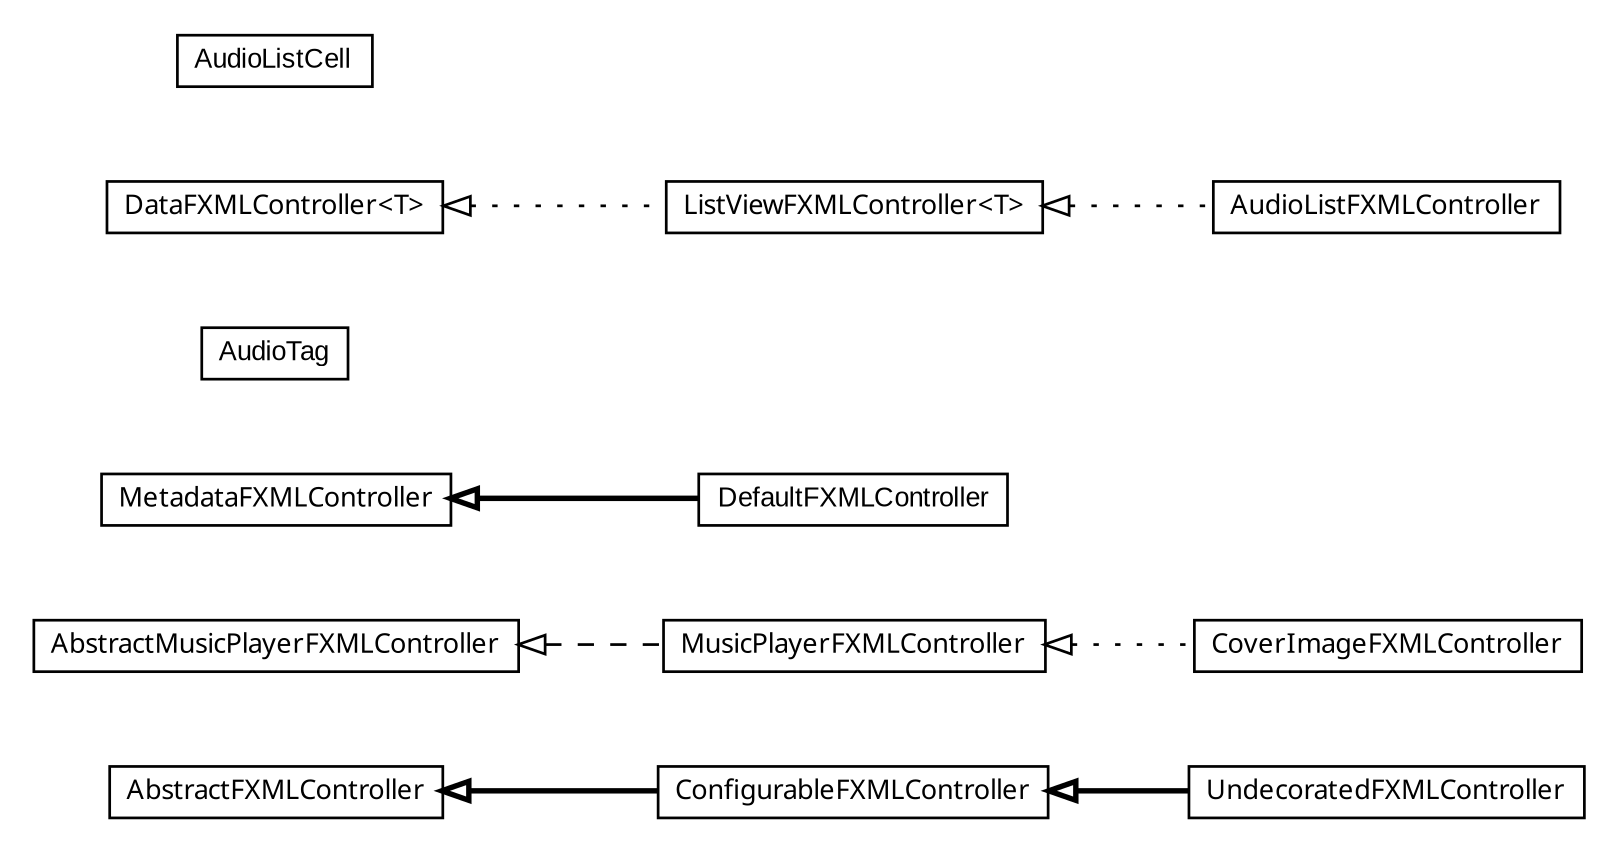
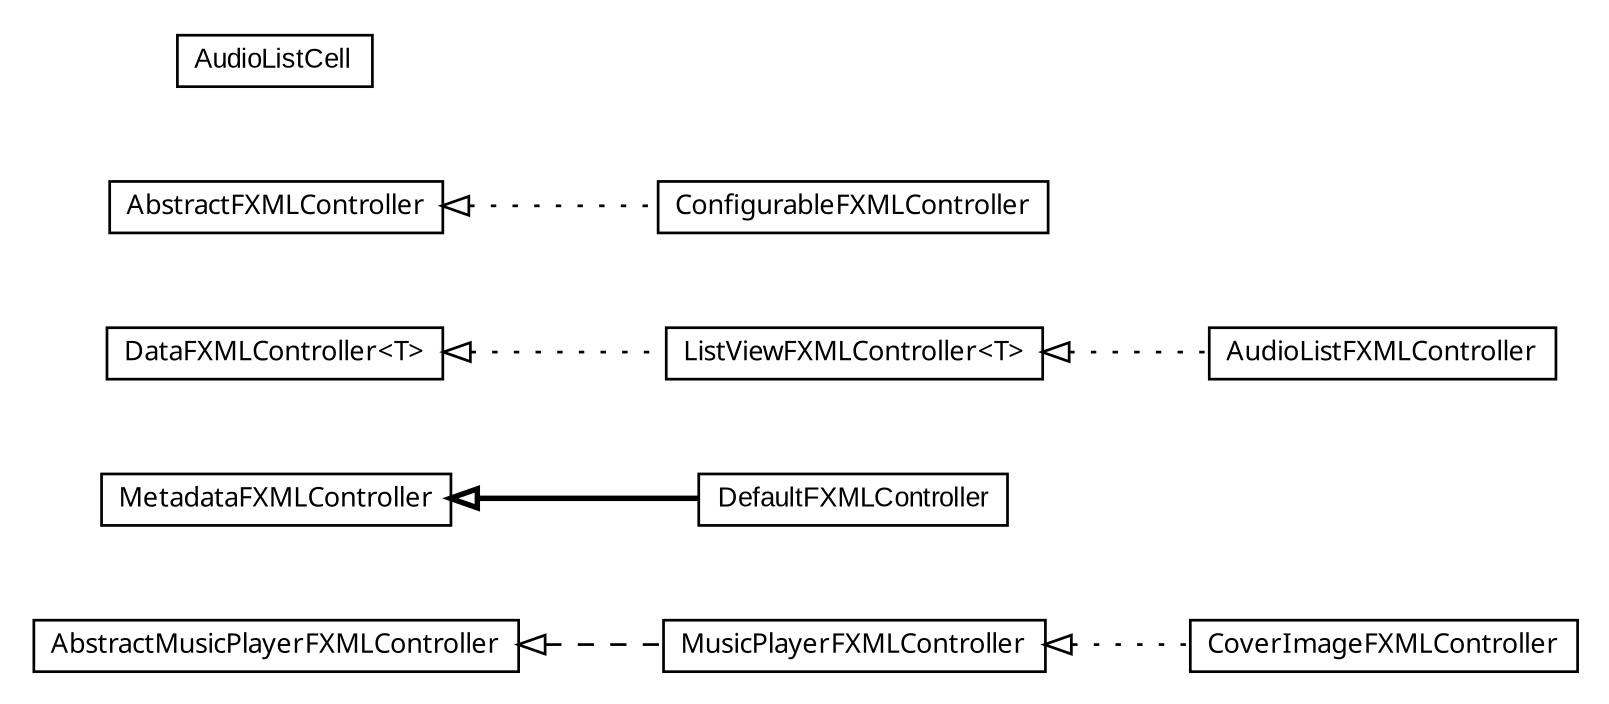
(275, 352) -> none
(564, 791) -> (564, 206)
(1387, 791) -> none
